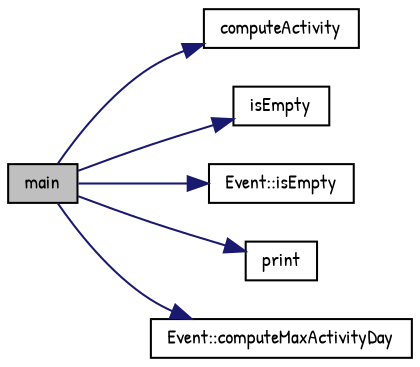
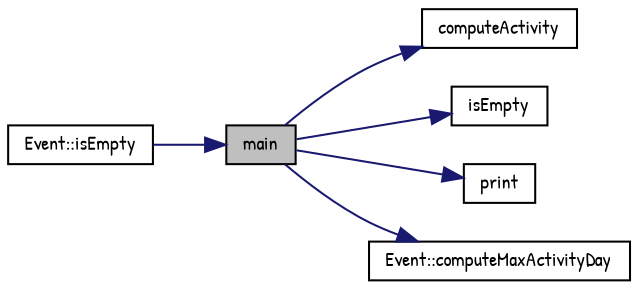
(133, 184) -> (179, 145)
